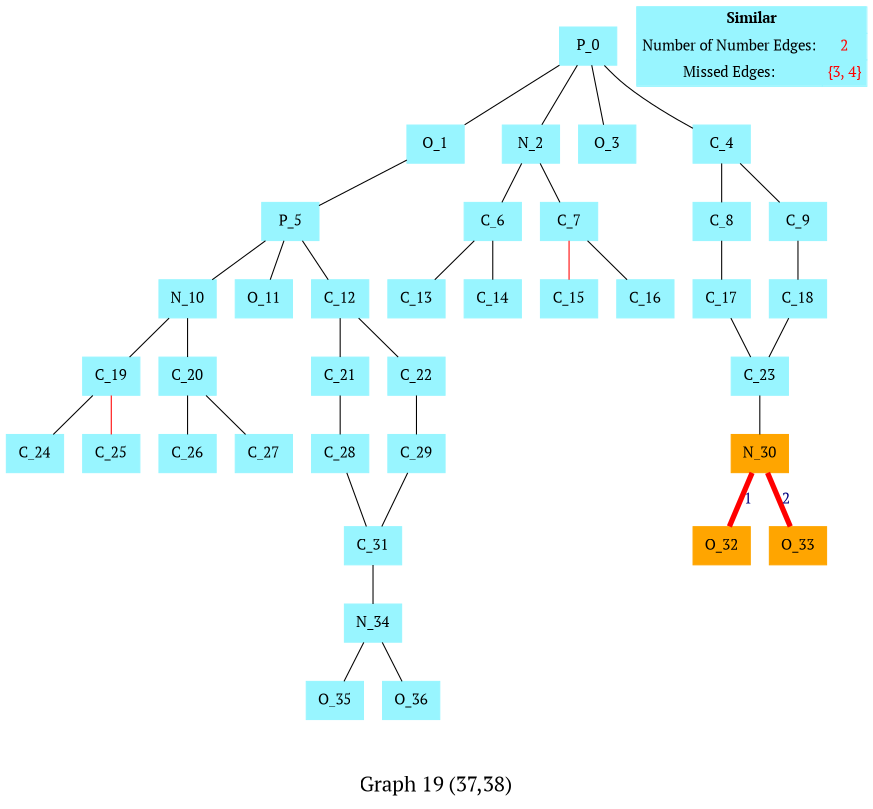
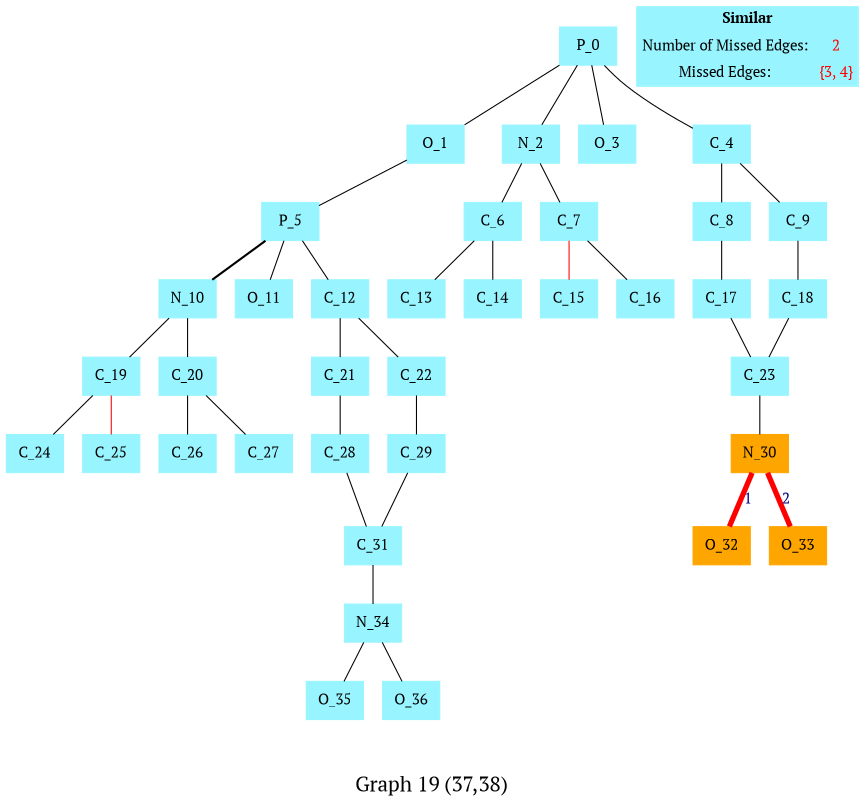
(730, 46) -> (725, 46)
(239, 260) -> (239, 260)
